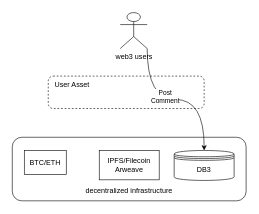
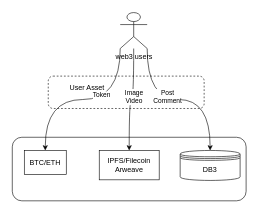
none -> (133, 79)
(72, 85) -> (87, 88)
none -> (81, 99)
(204, 165) -> (210, 165)
(129, 191) -> none
